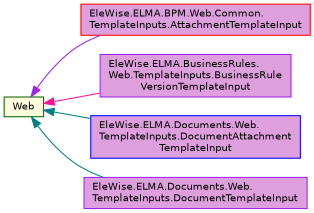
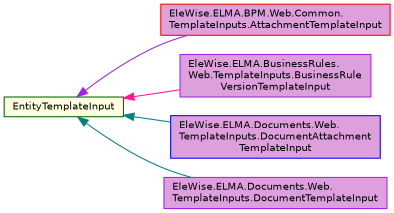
(24, 107) -> (64, 107)
